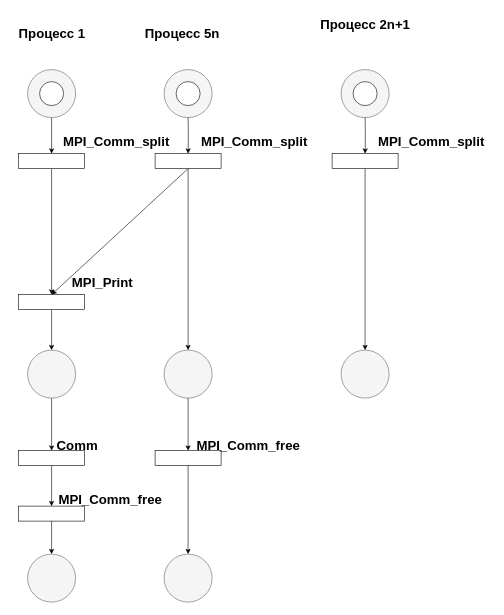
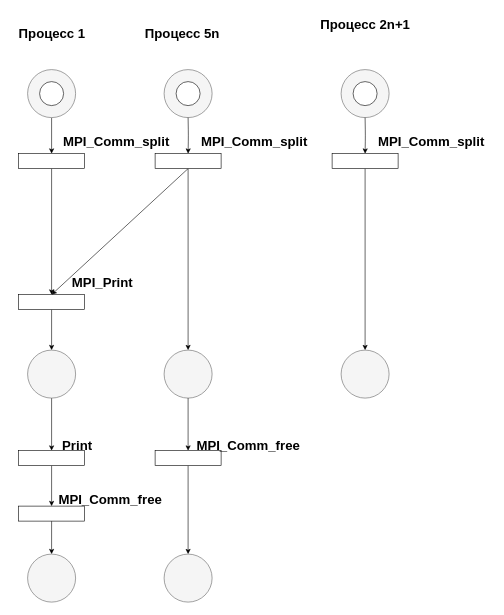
(77, 446) -> (77, 446)
